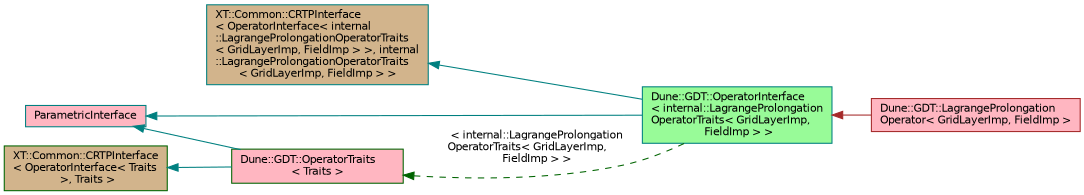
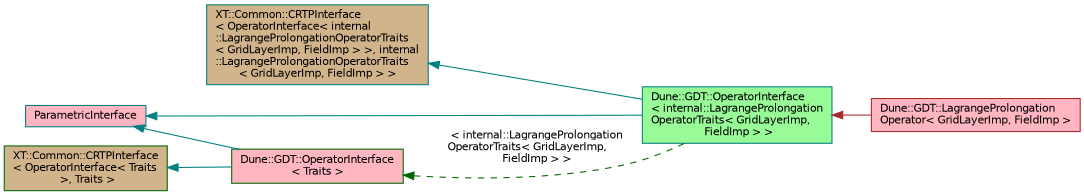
(317, 166) -> (317, 166)
